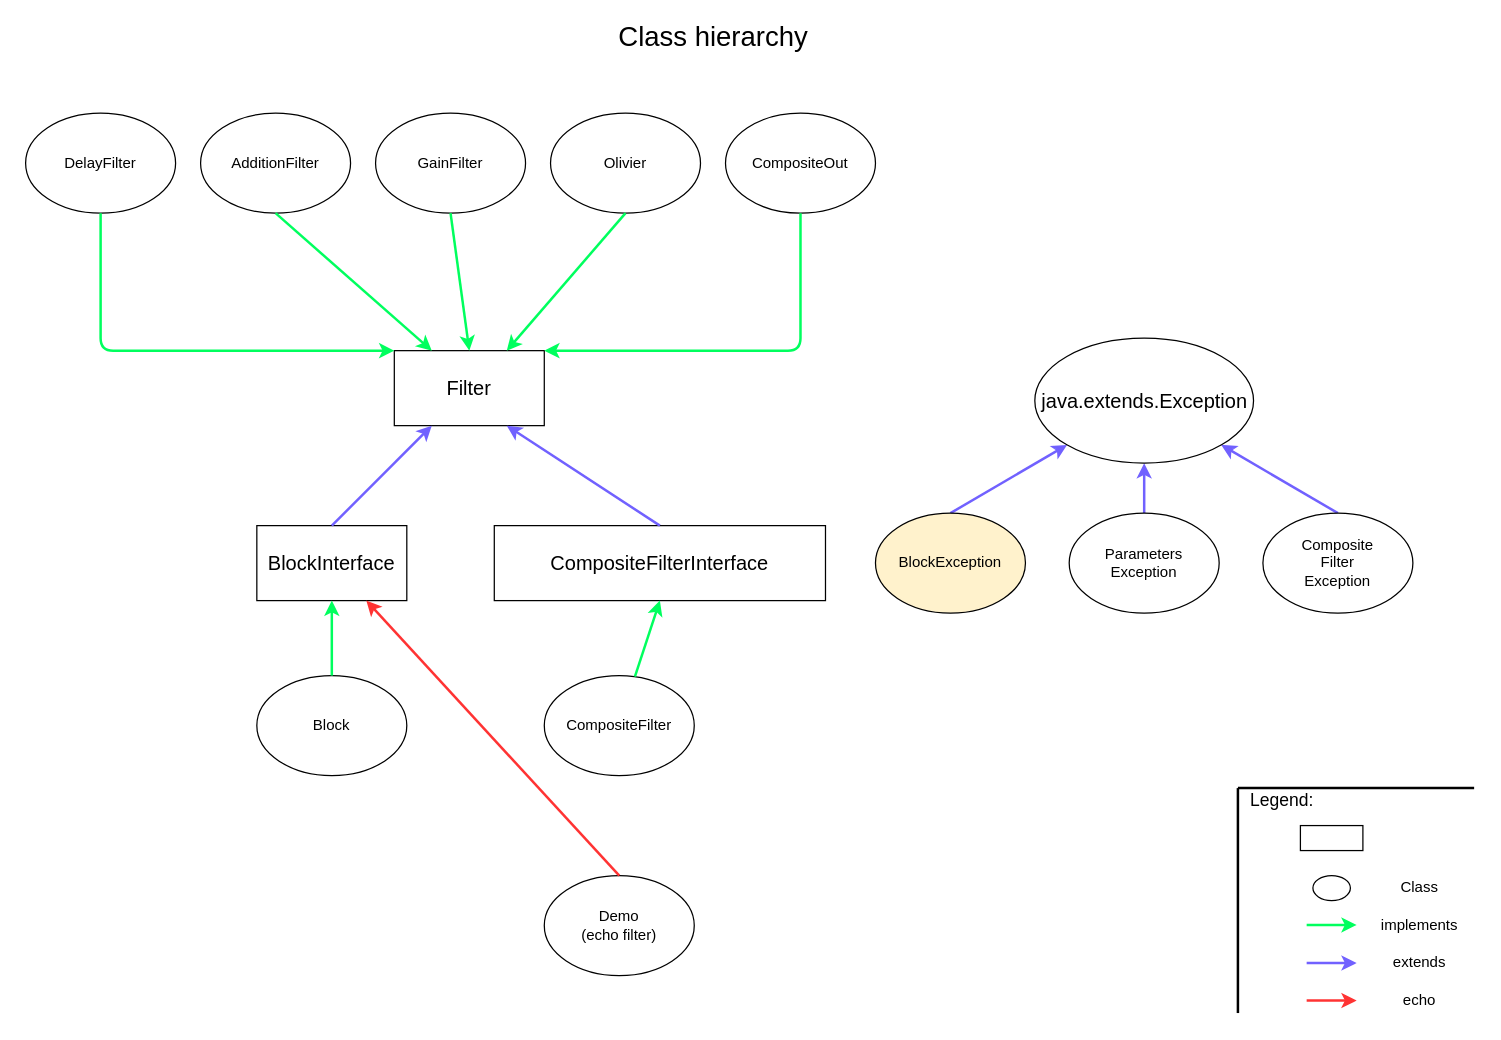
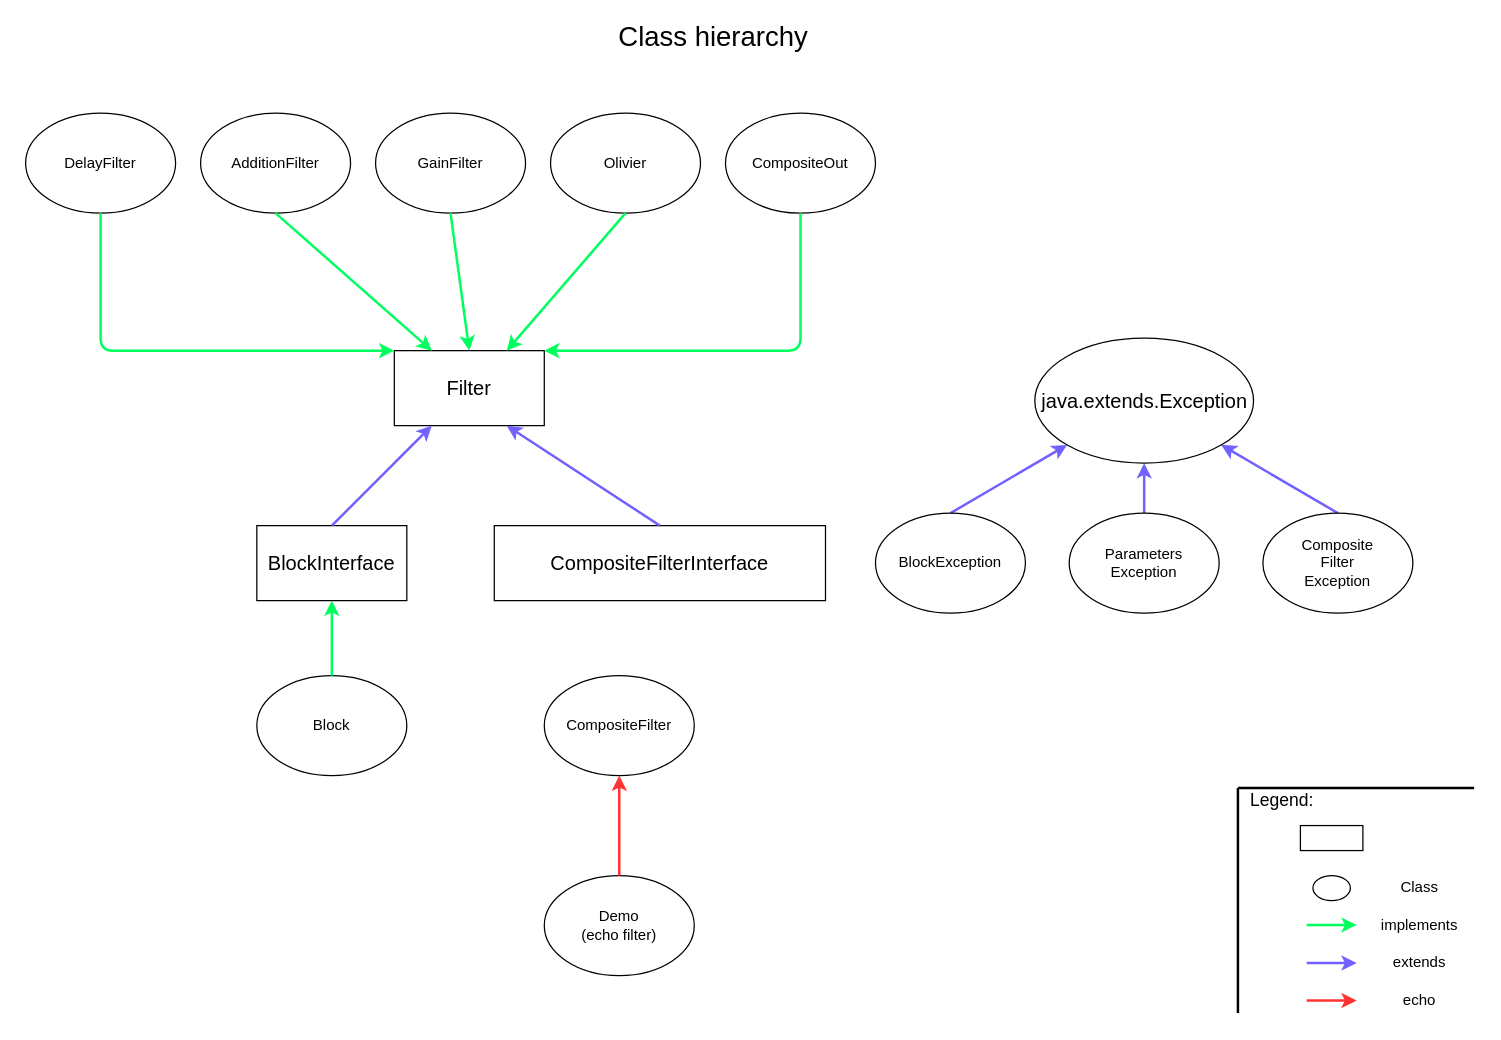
(951, 563) -> (951, 563)
(646, 644) -> none
(497, 742) -> (619, 831)
